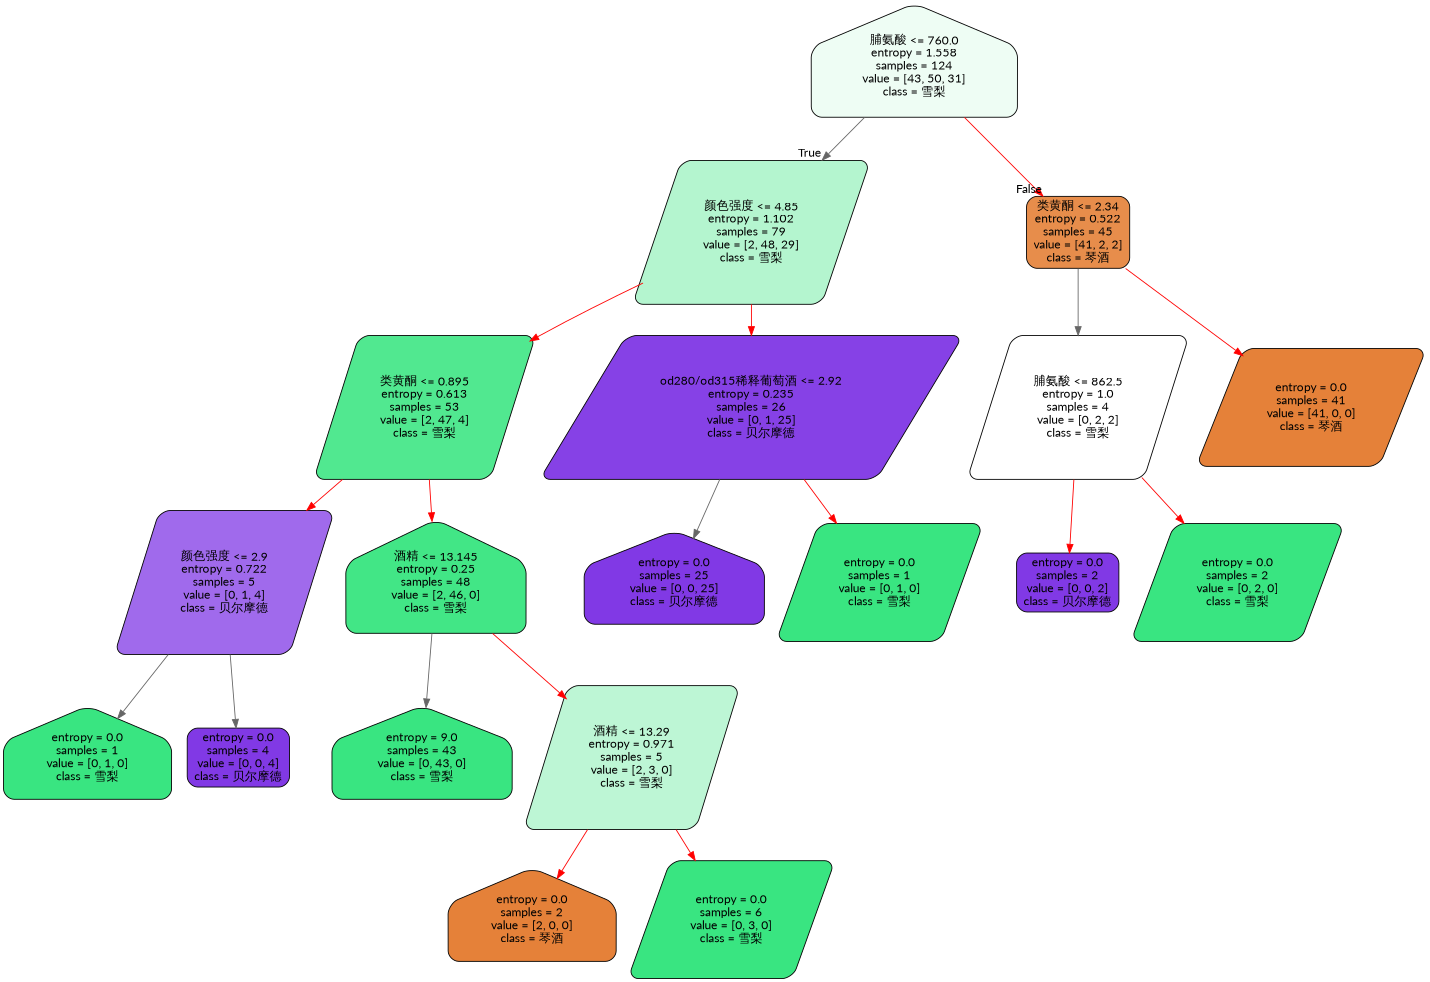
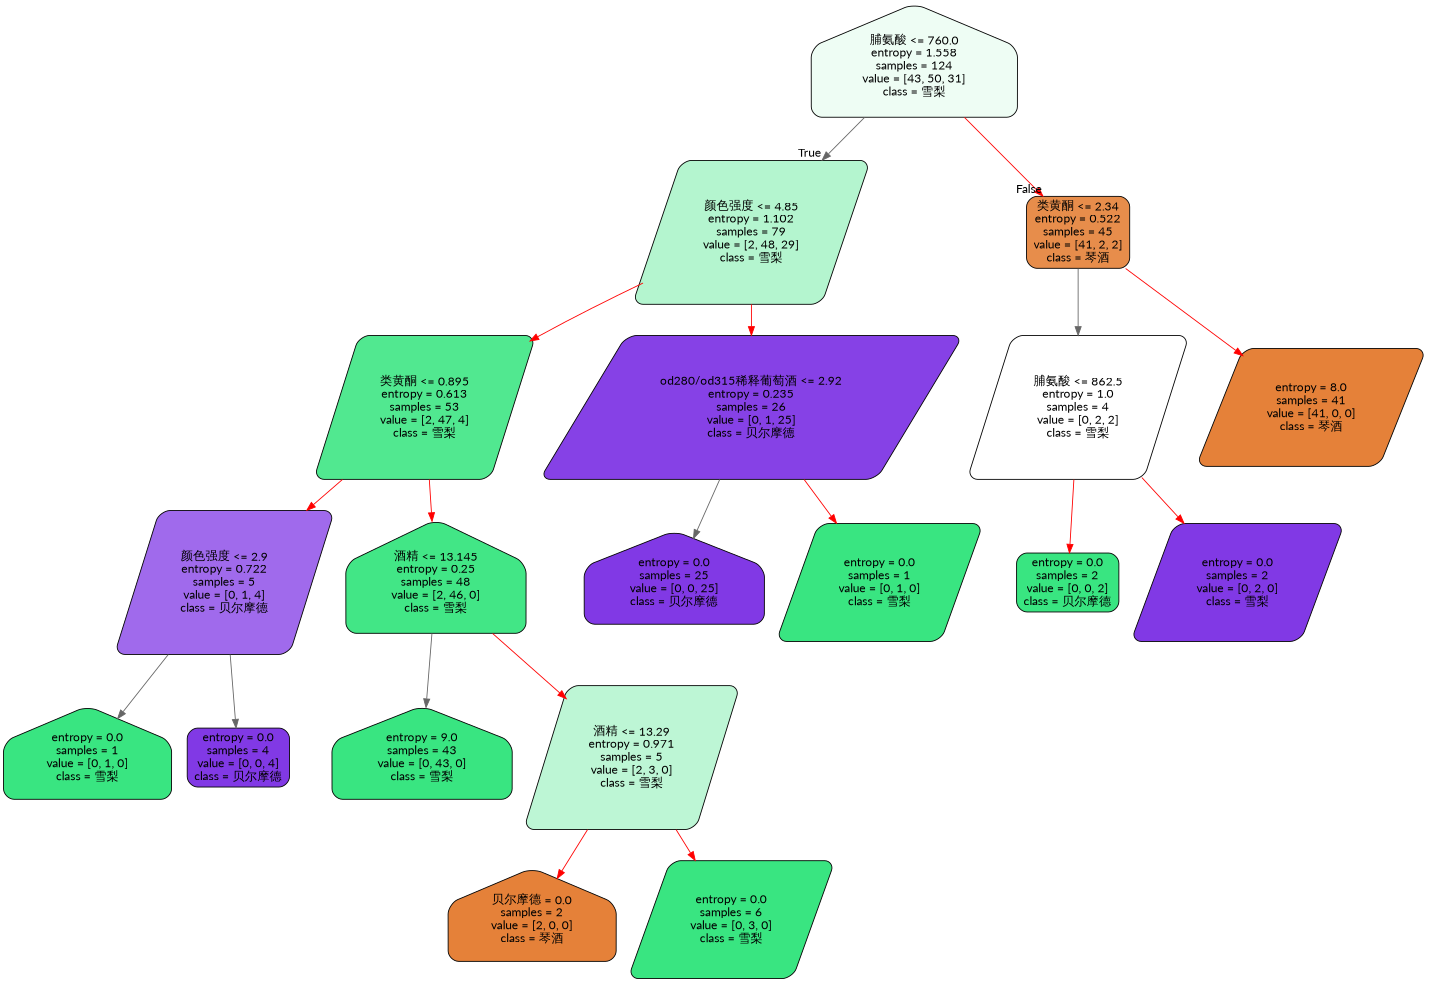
(1311, 407) -> (1311, 407)
(1068, 582) -> (1068, 582)
(1238, 582) -> (1238, 582)
(532, 920) -> (532, 920)
